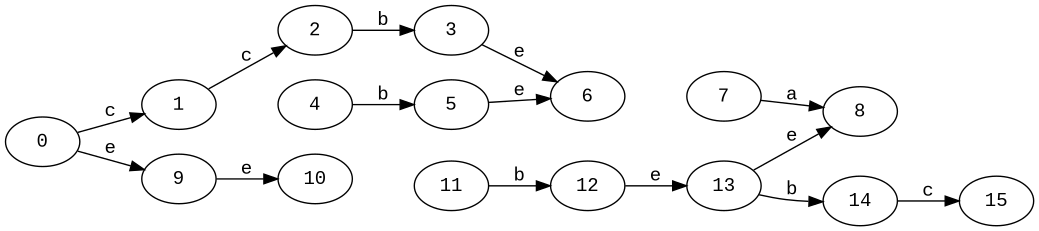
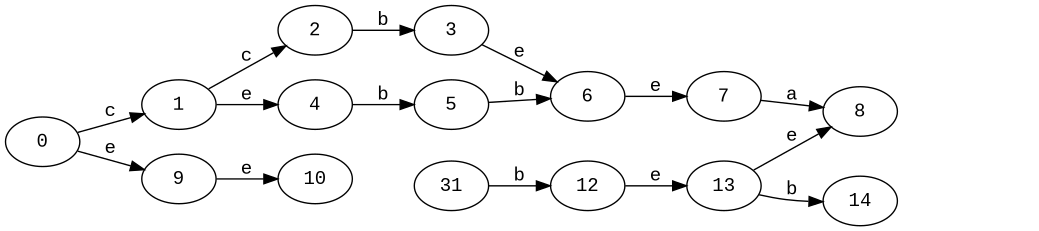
(520, 90) -> (520, 90)
none -> (649, 96)
none -> (240, 105)
(451, 186) -> (451, 186)
(997, 201) -> none
